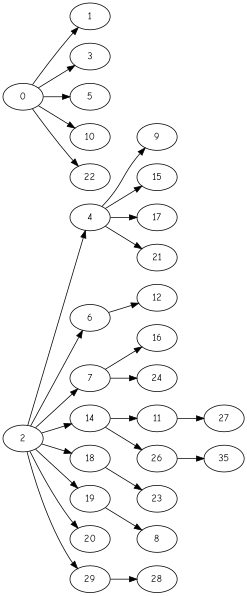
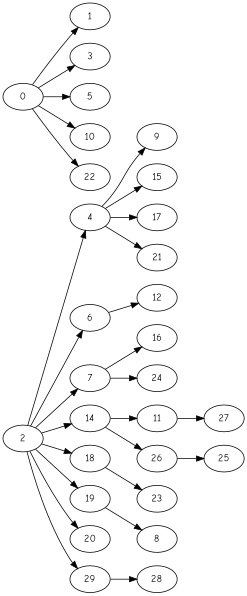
(224, 459) -> (224, 459)
